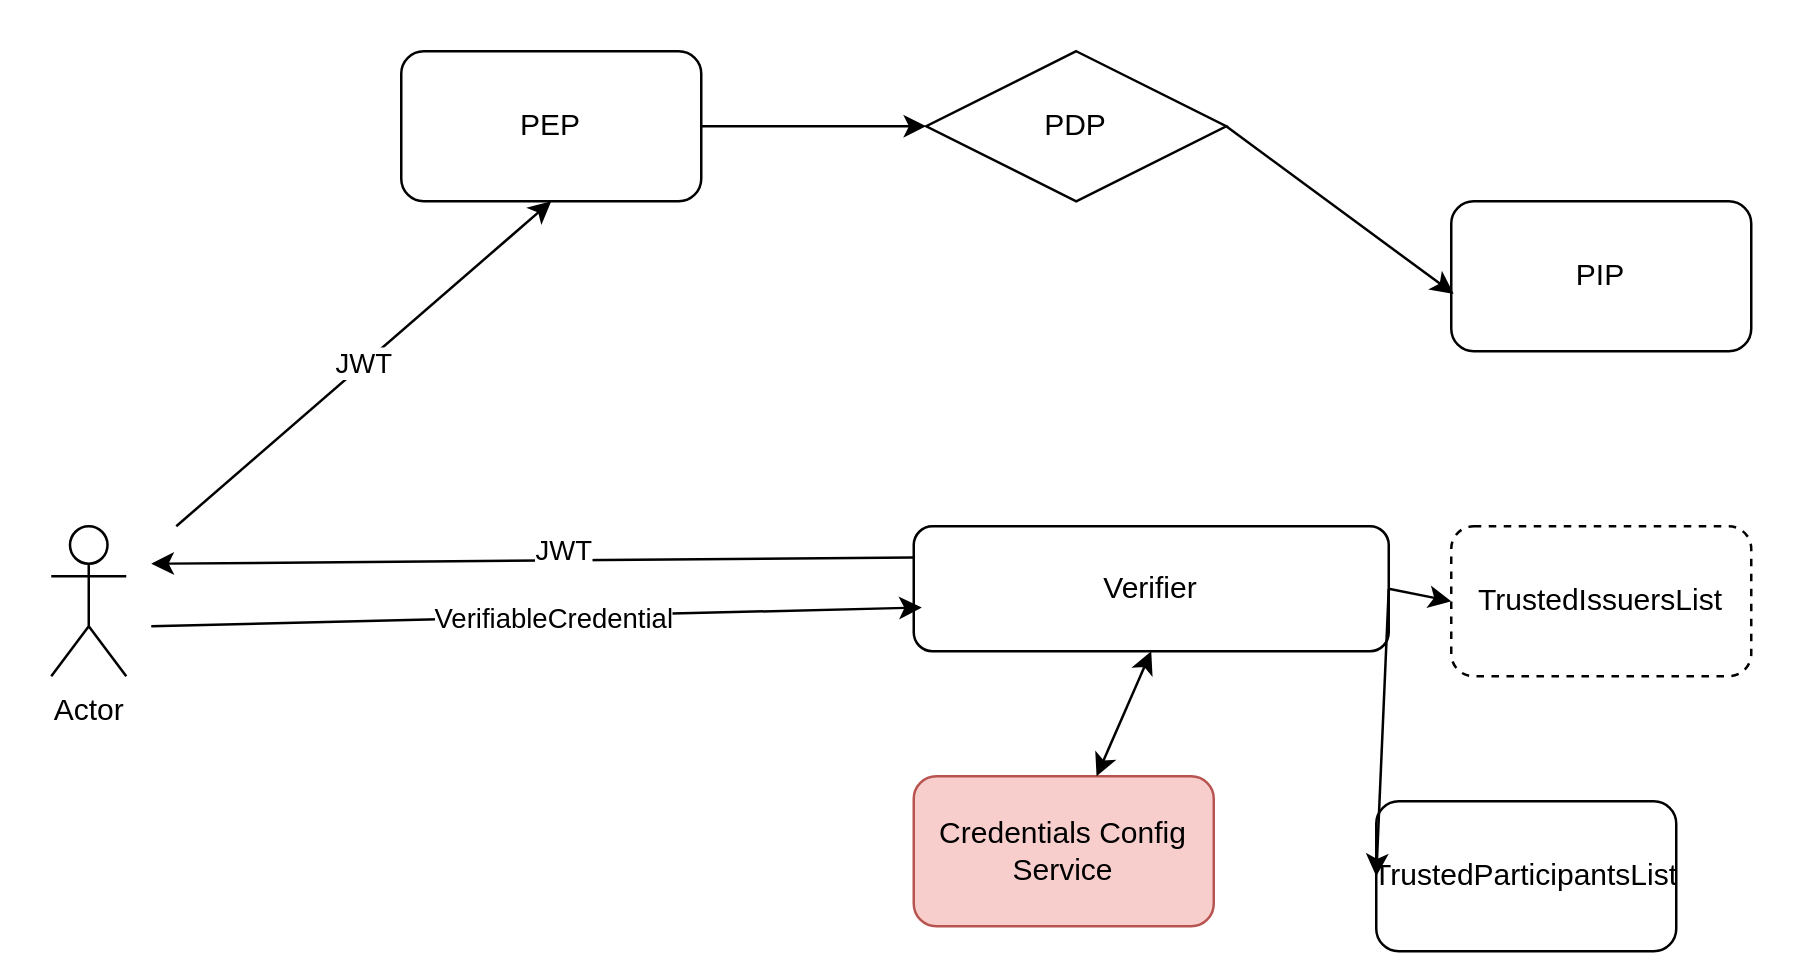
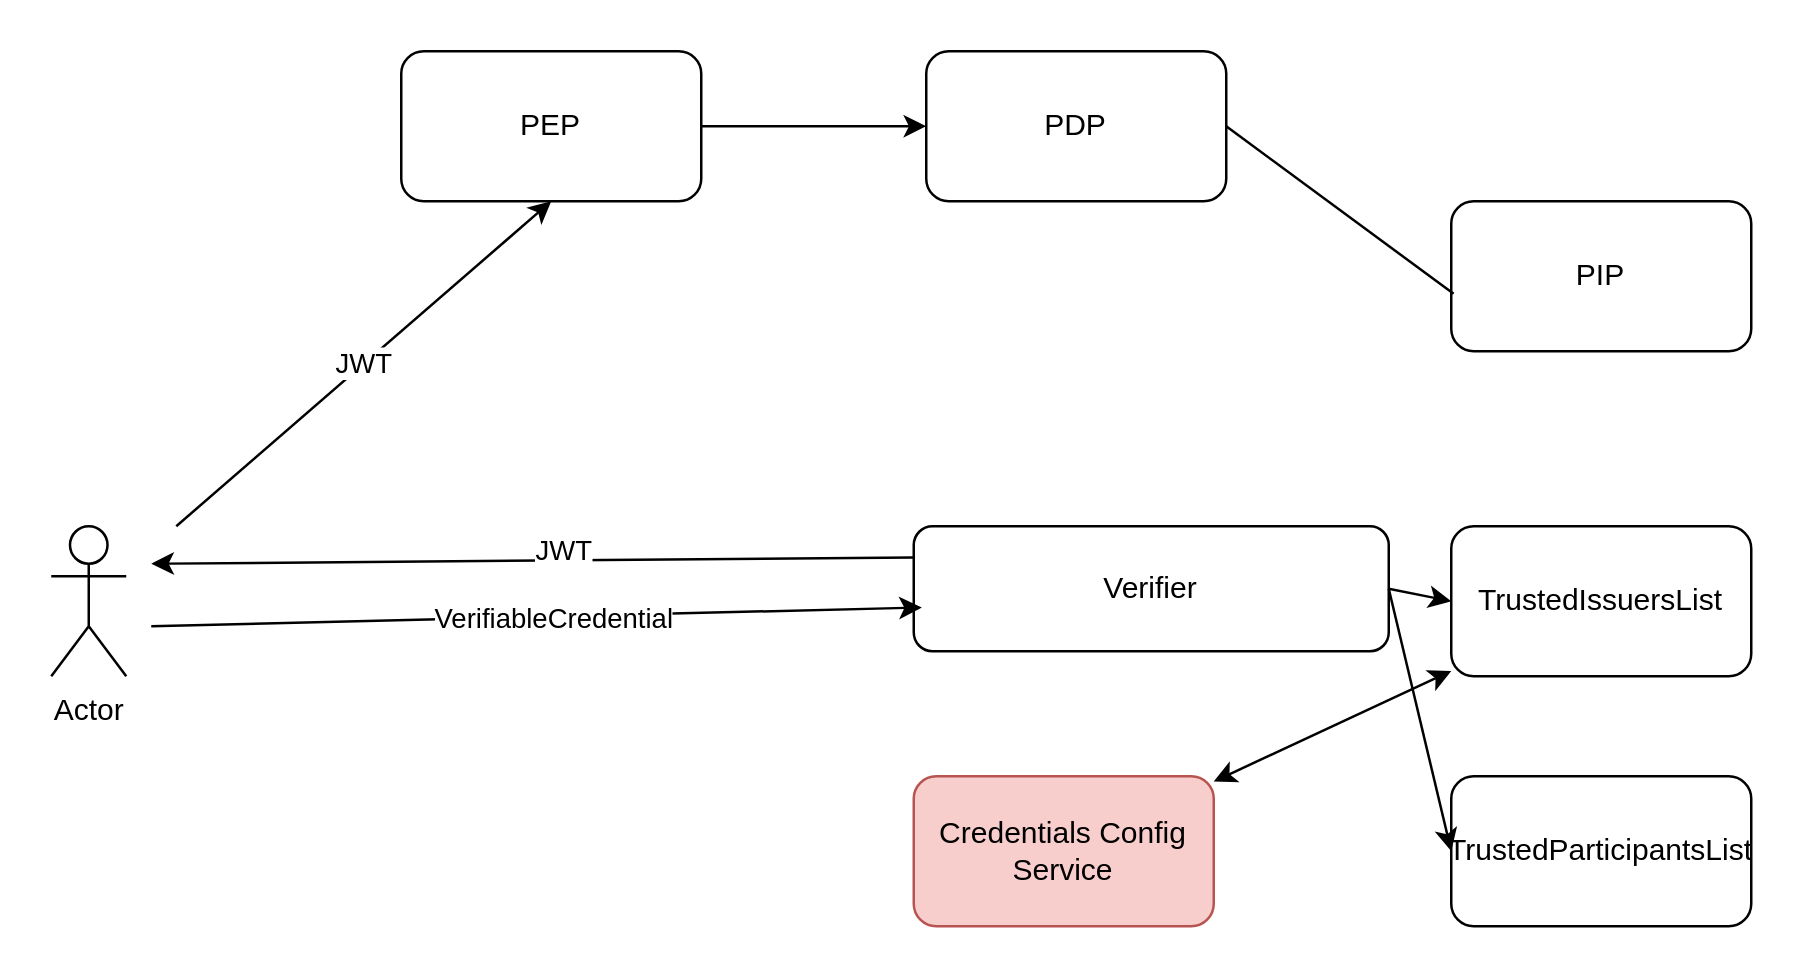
(1076, 126) -> (1076, 126)
(1439, 283) -> (1446, 288)
(1601, 601) -> (1601, 601)
(1124, 714) -> (1303, 740)
(1526, 876) -> (1601, 851)
